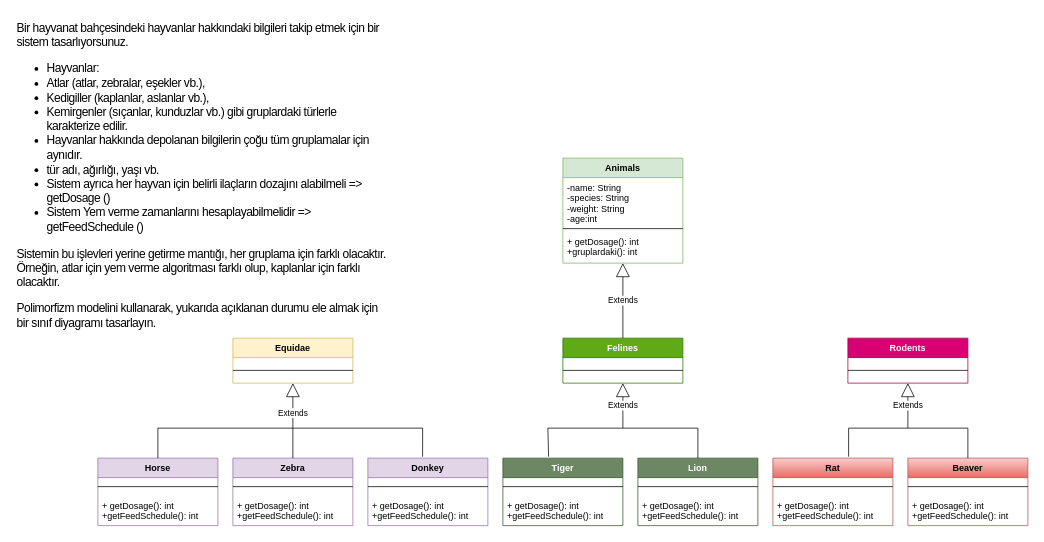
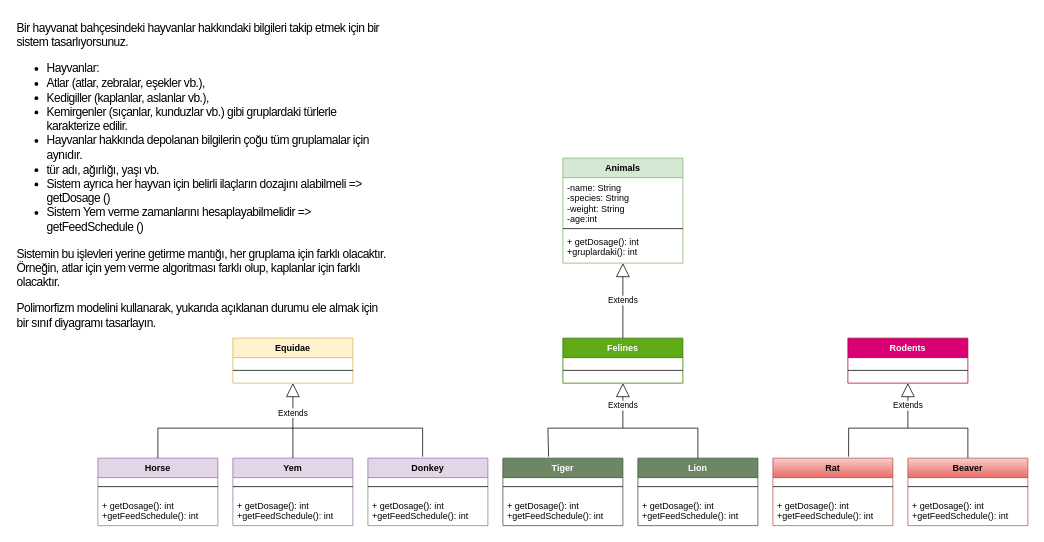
(293, 468) -> (293, 468)
